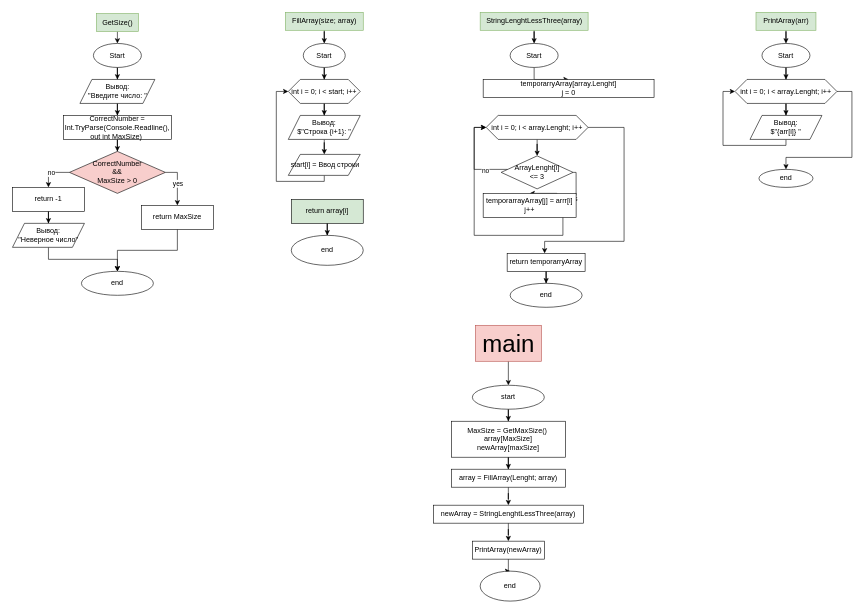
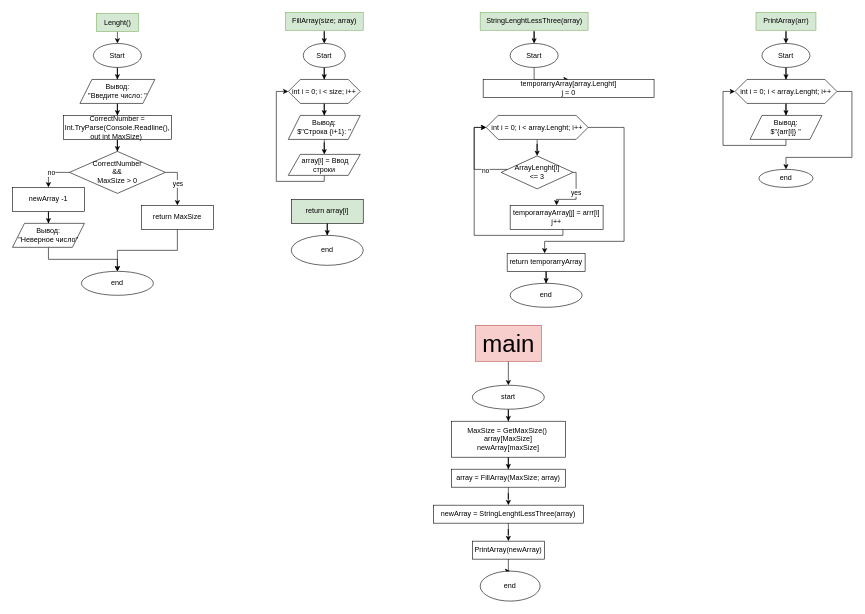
(118, 23) -> (118, 23)
(324, 92) -> (324, 92)
(324, 165) -> (324, 165)
(117, 173) -> (117, 173)
(48, 200) -> (48, 200)
(530, 206) -> (557, 218)
(509, 479) -> (509, 479)
